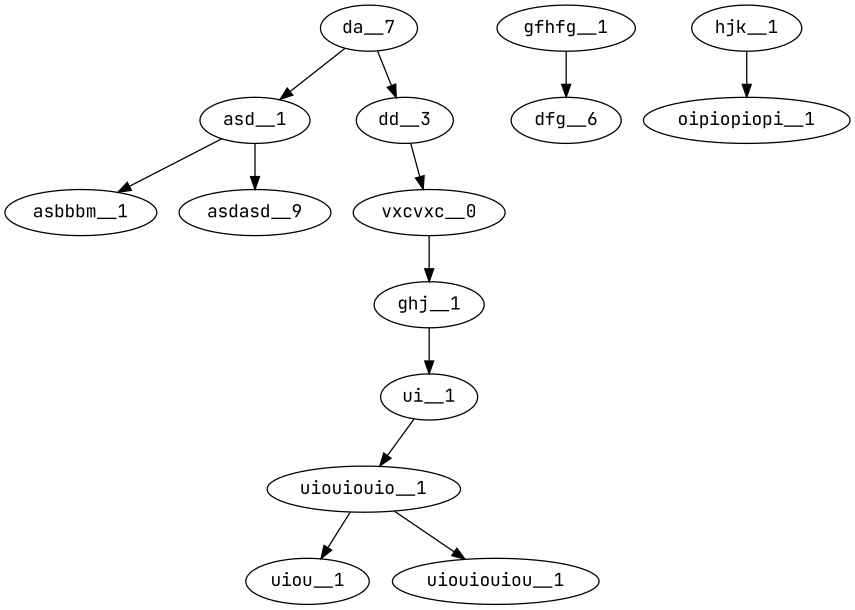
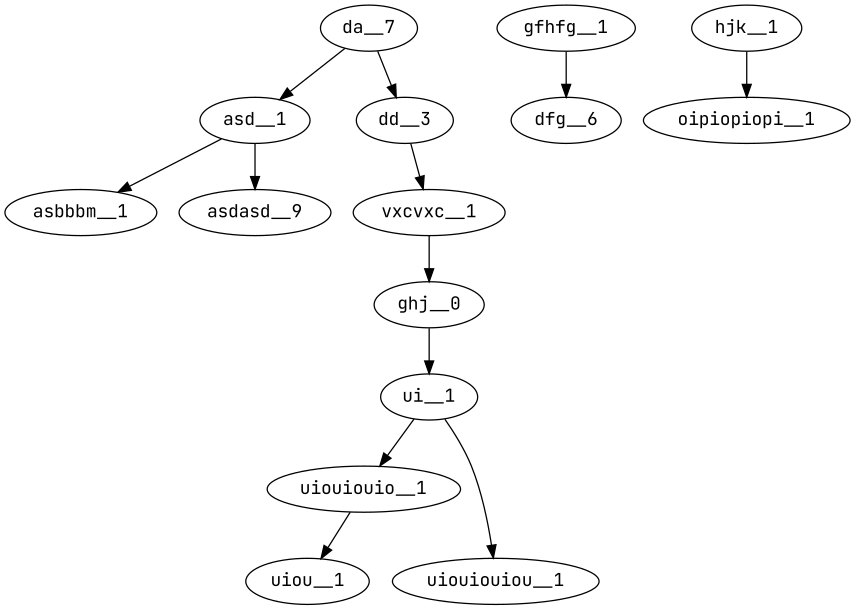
(429, 213) -> (429, 213)
(429, 305) -> (429, 305)
(424, 531) -> (476, 479)
